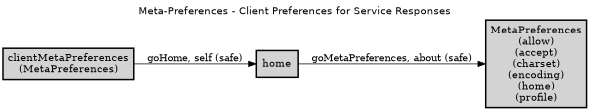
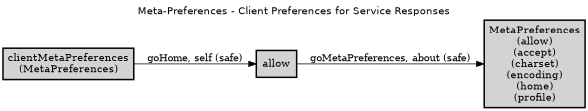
(277, 64) -> (276, 64)
